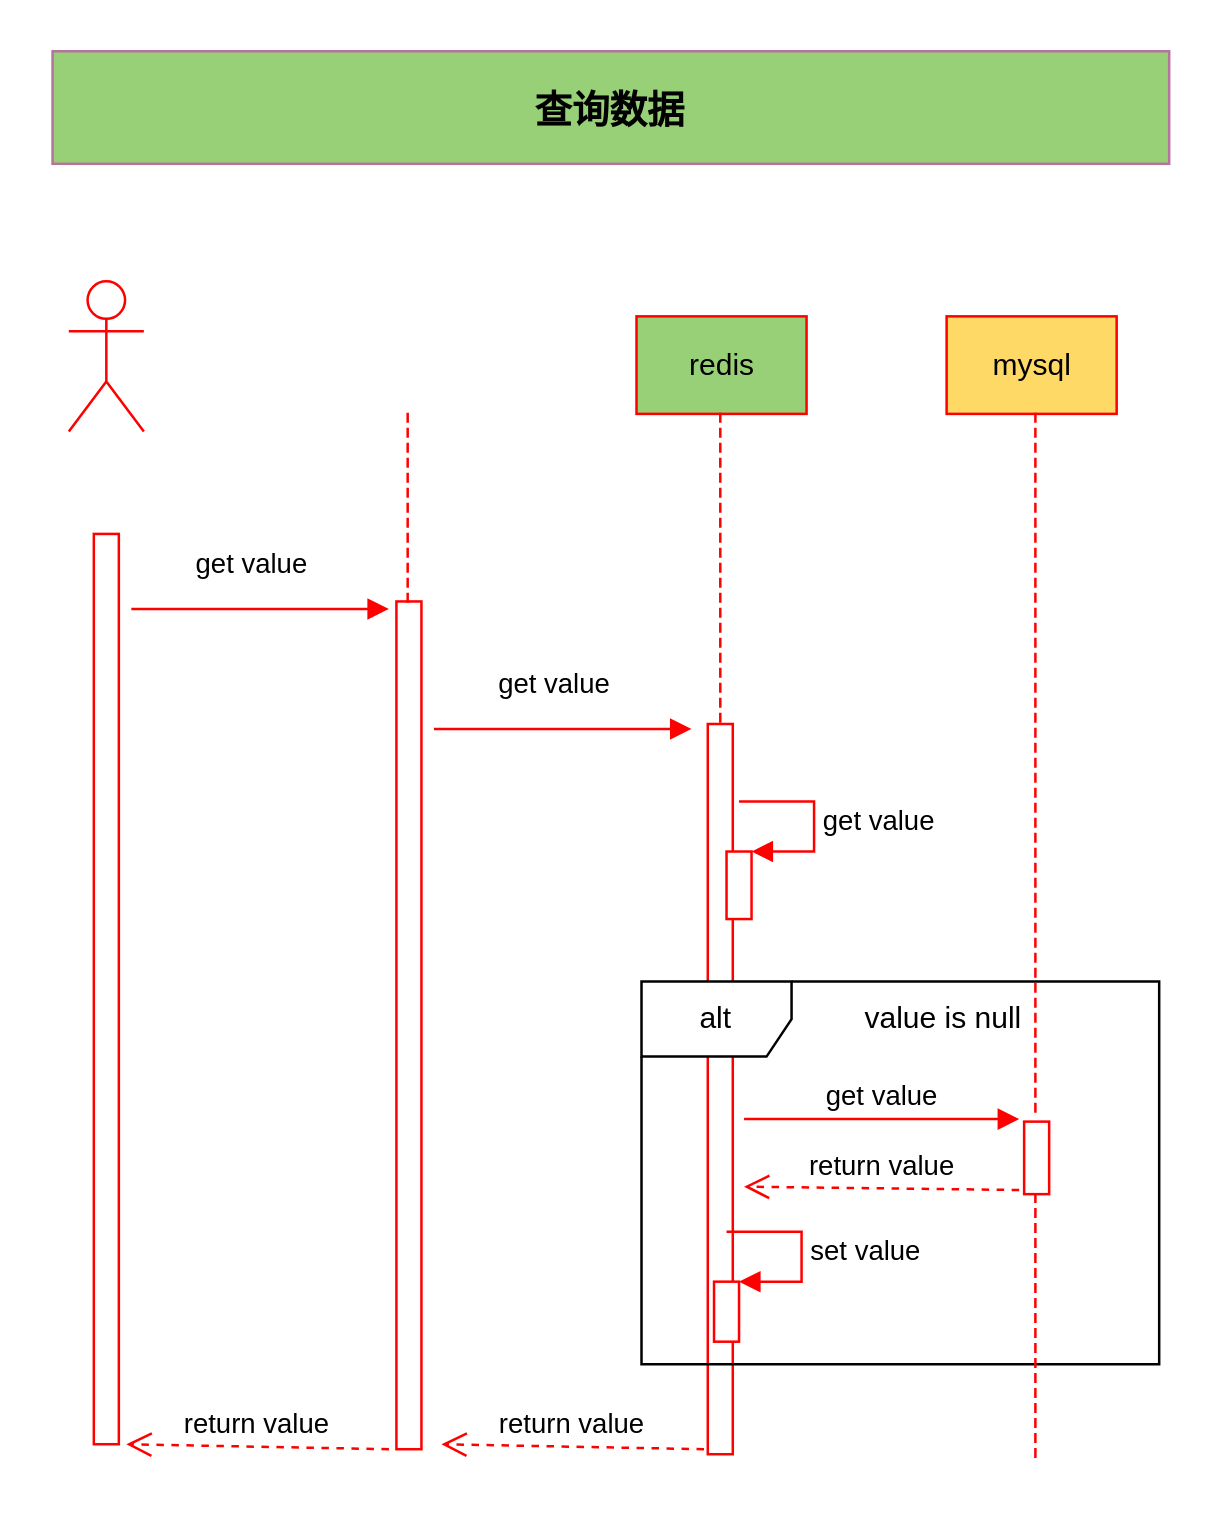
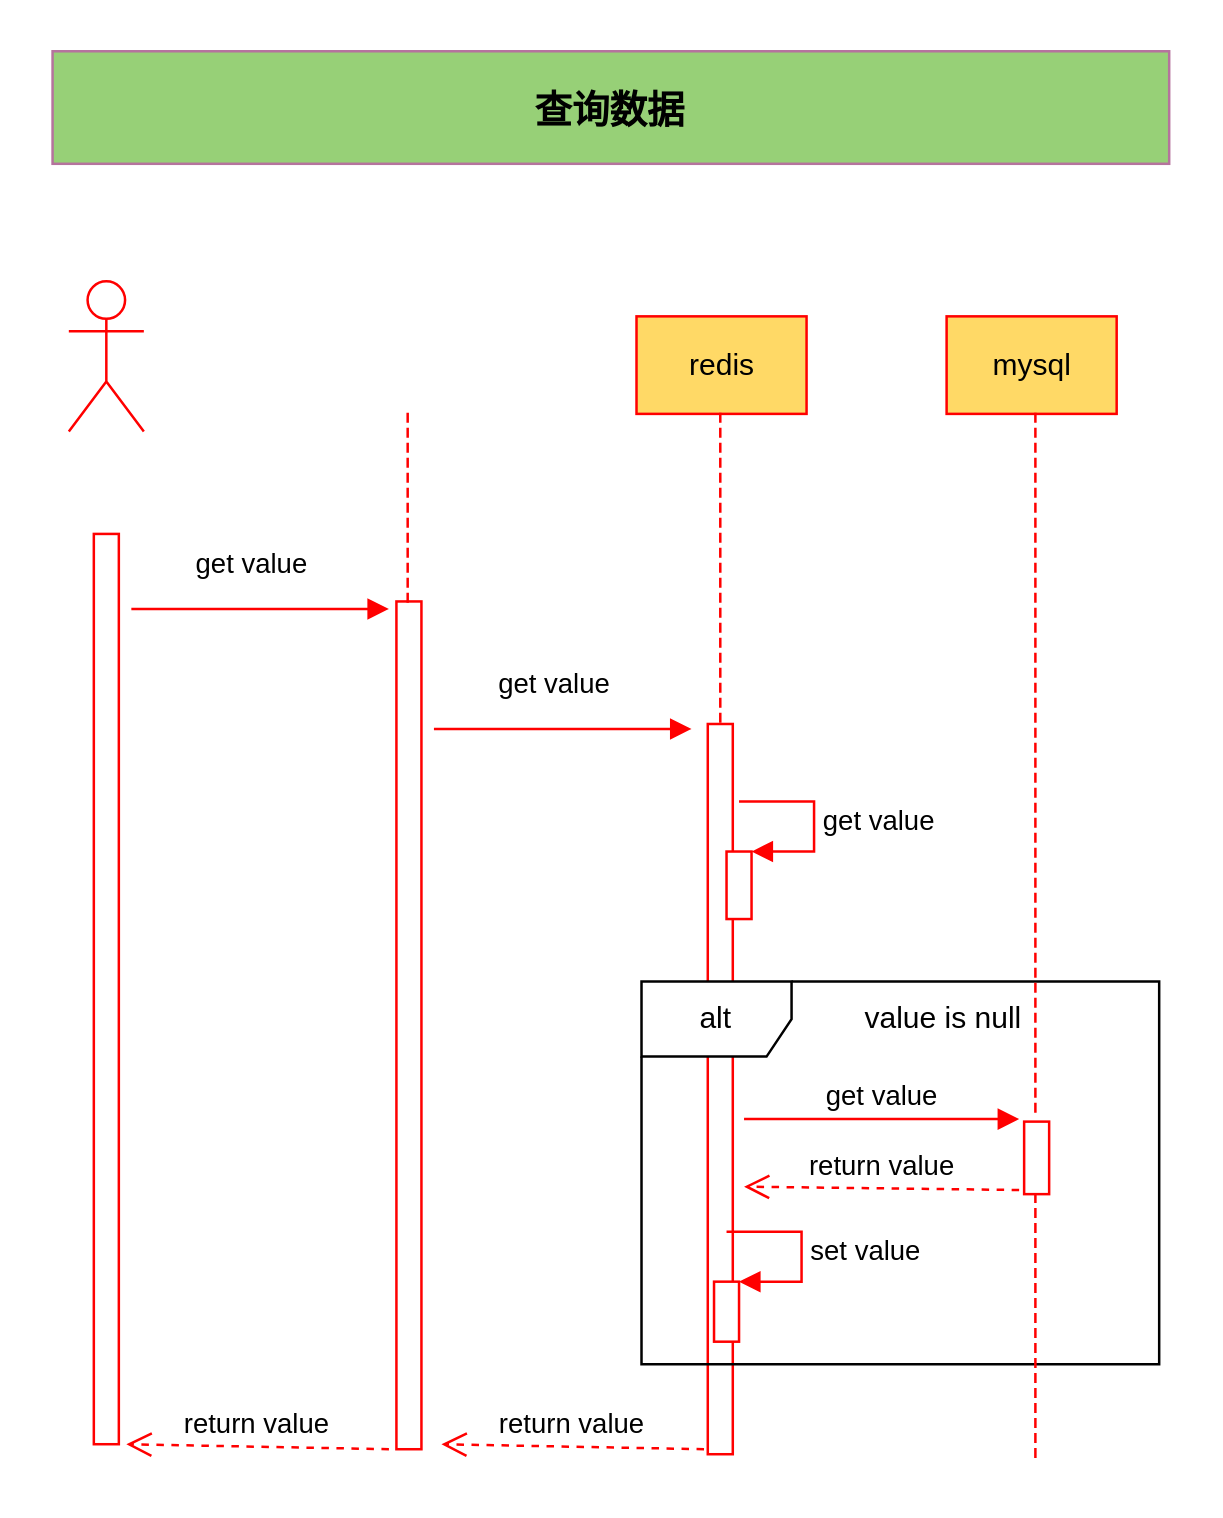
(721, 365) -> (721, 365)
